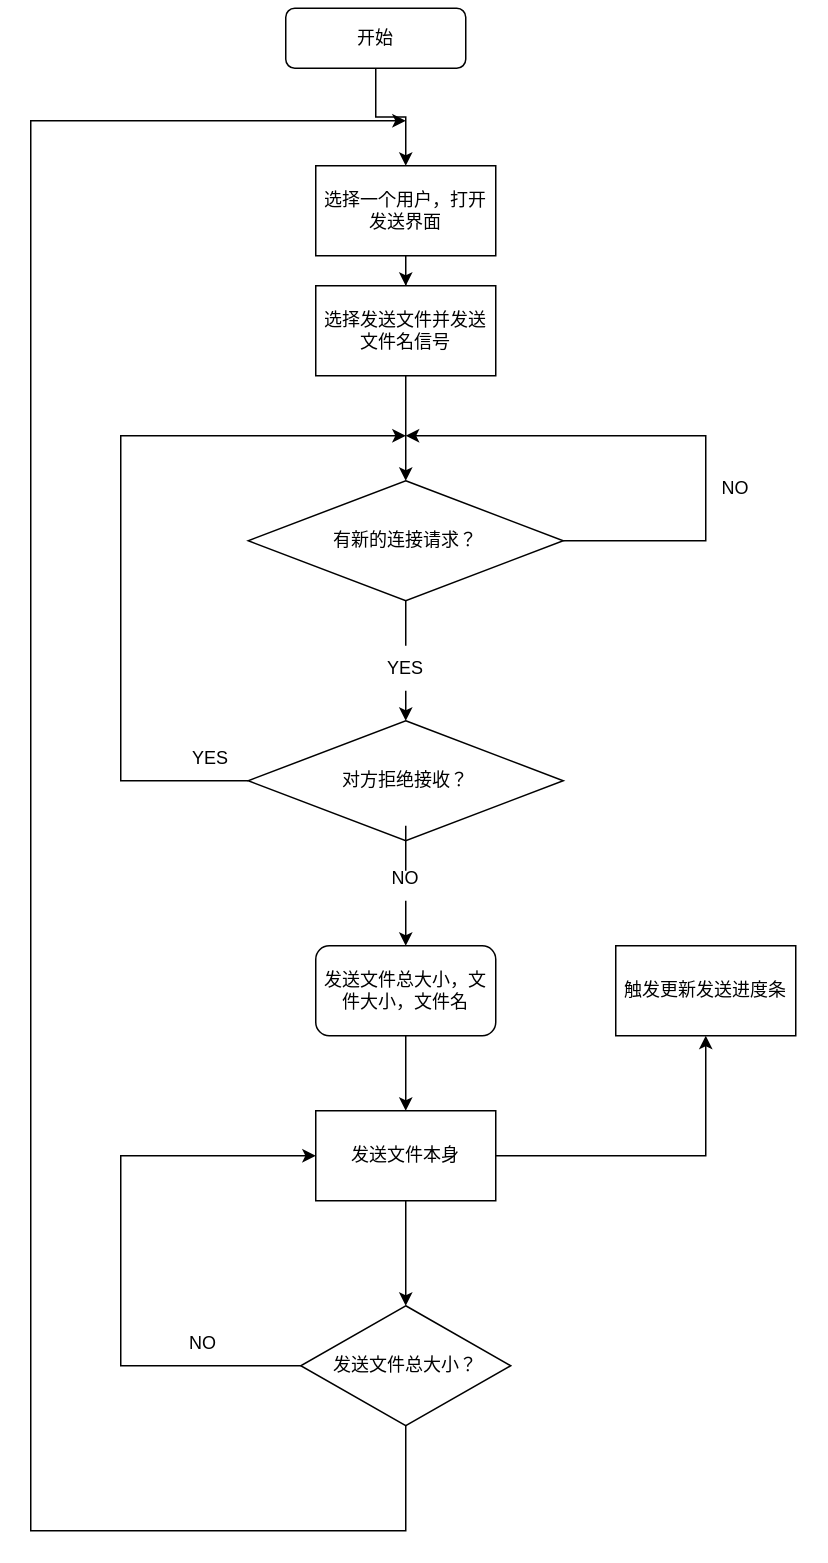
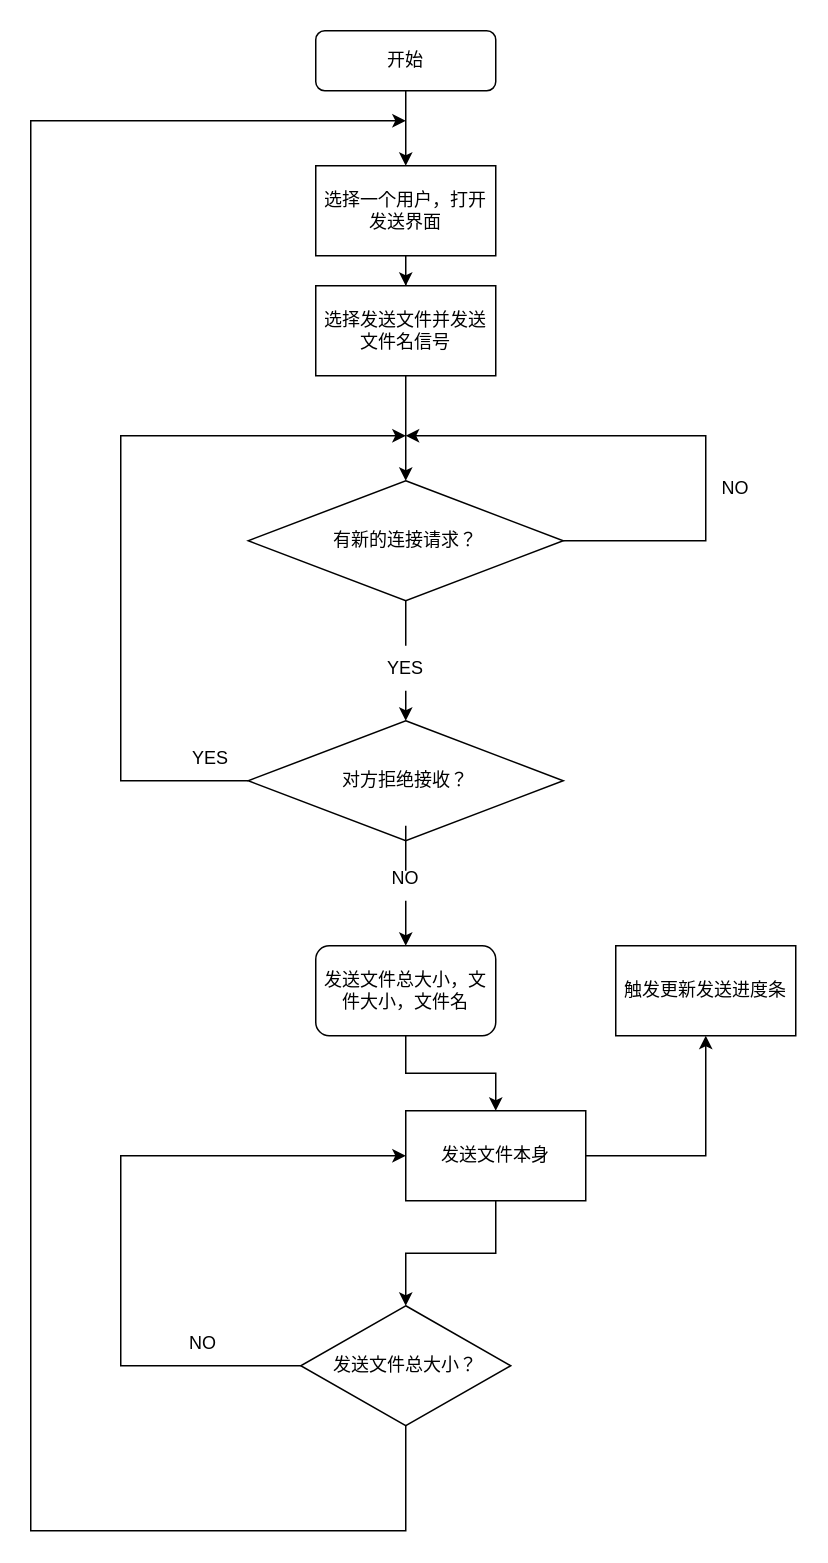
(376, 38) -> (406, 61)
(406, 1156) -> (496, 1156)
